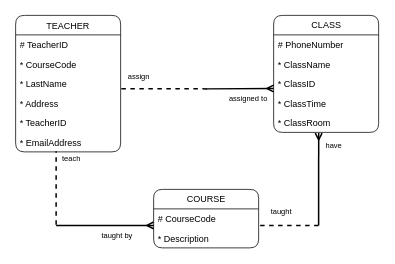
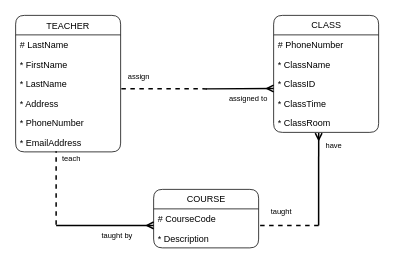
(46, 45) -> (44, 45)
(49, 65) -> (45, 65)
(46, 123) -> (51, 123)
